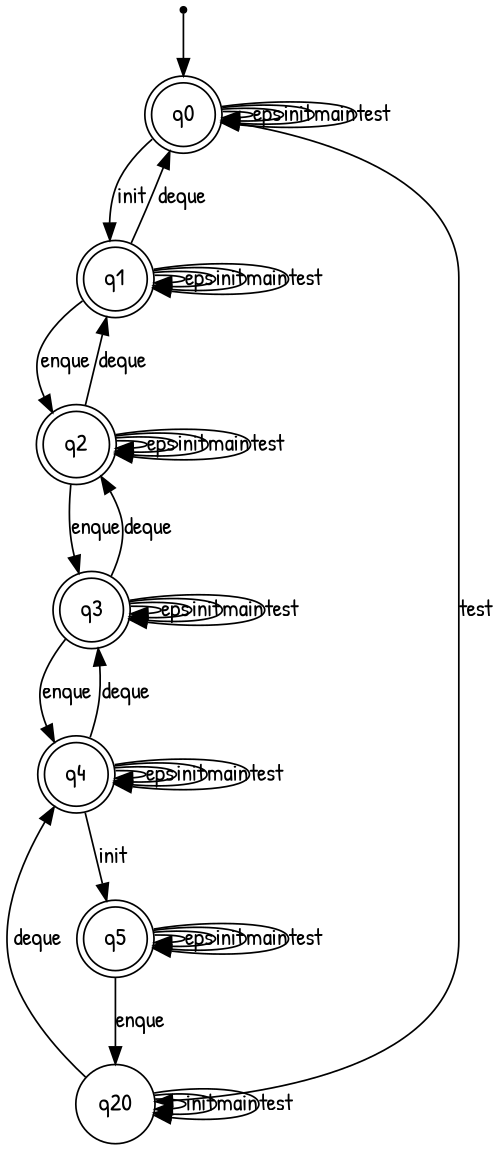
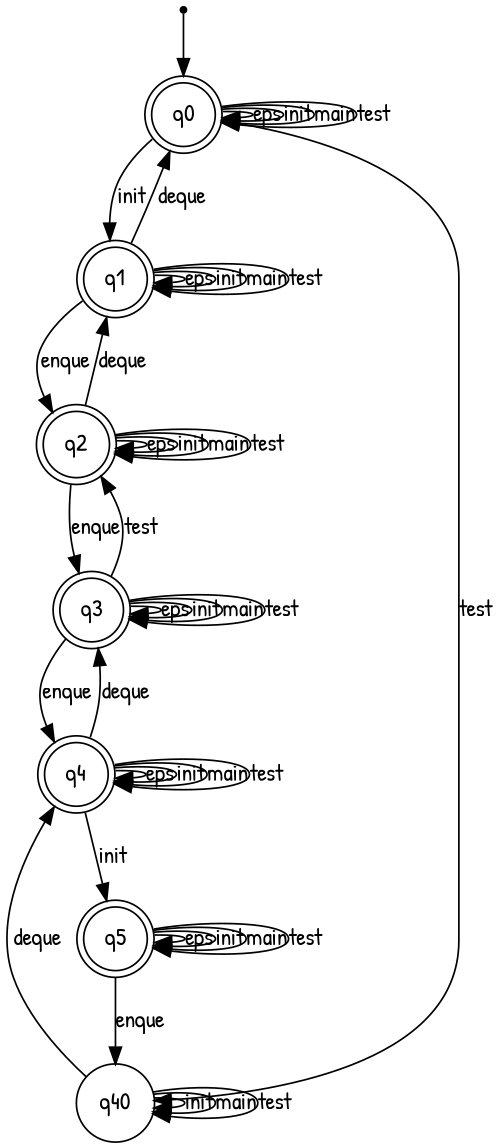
(148, 528) -> (141, 528)
(115, 1104) -> (115, 1103)
